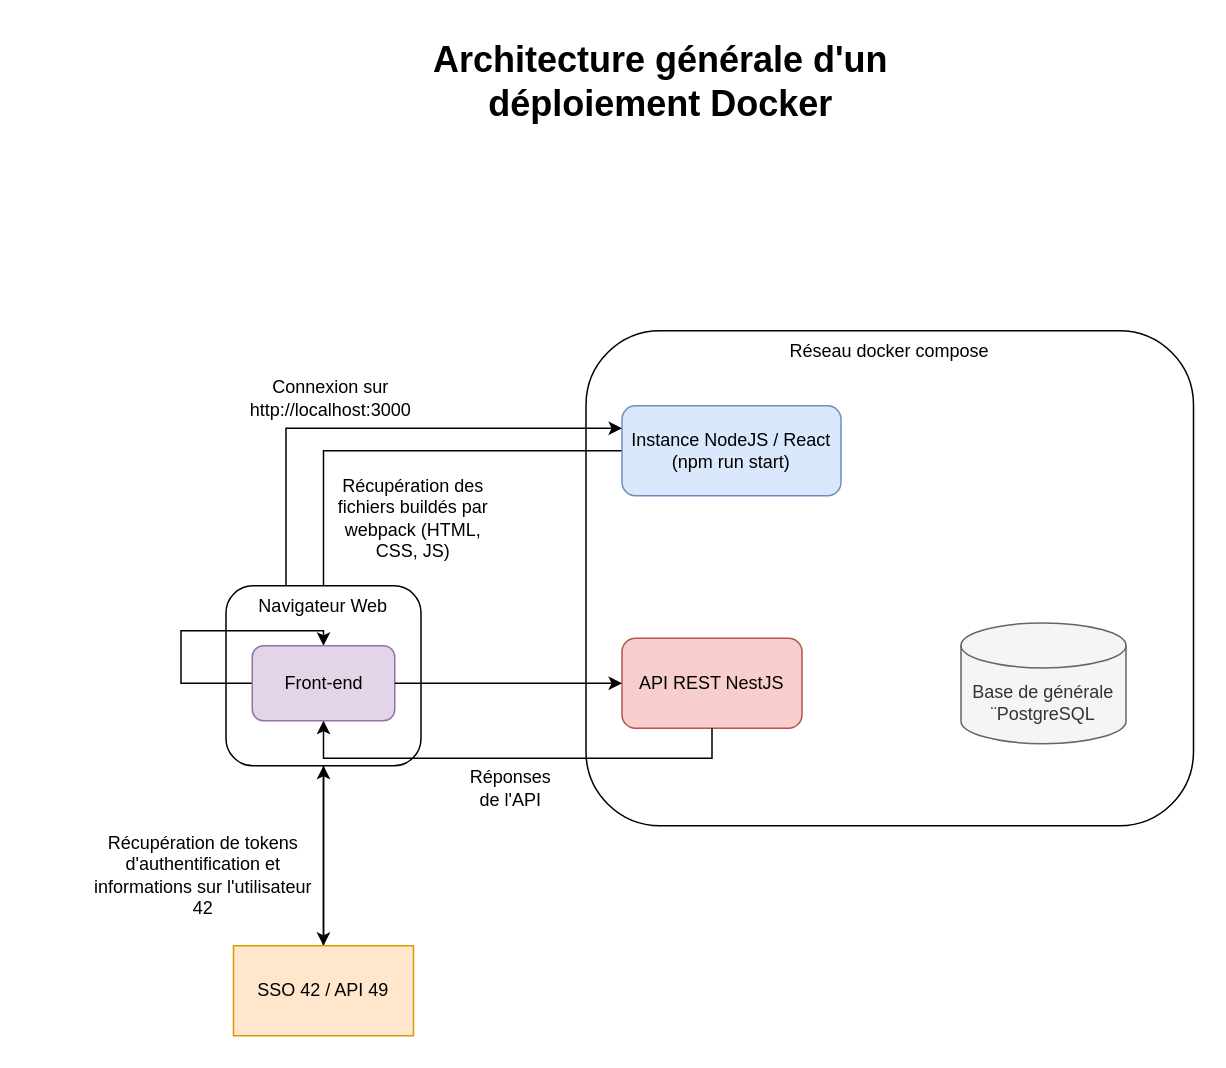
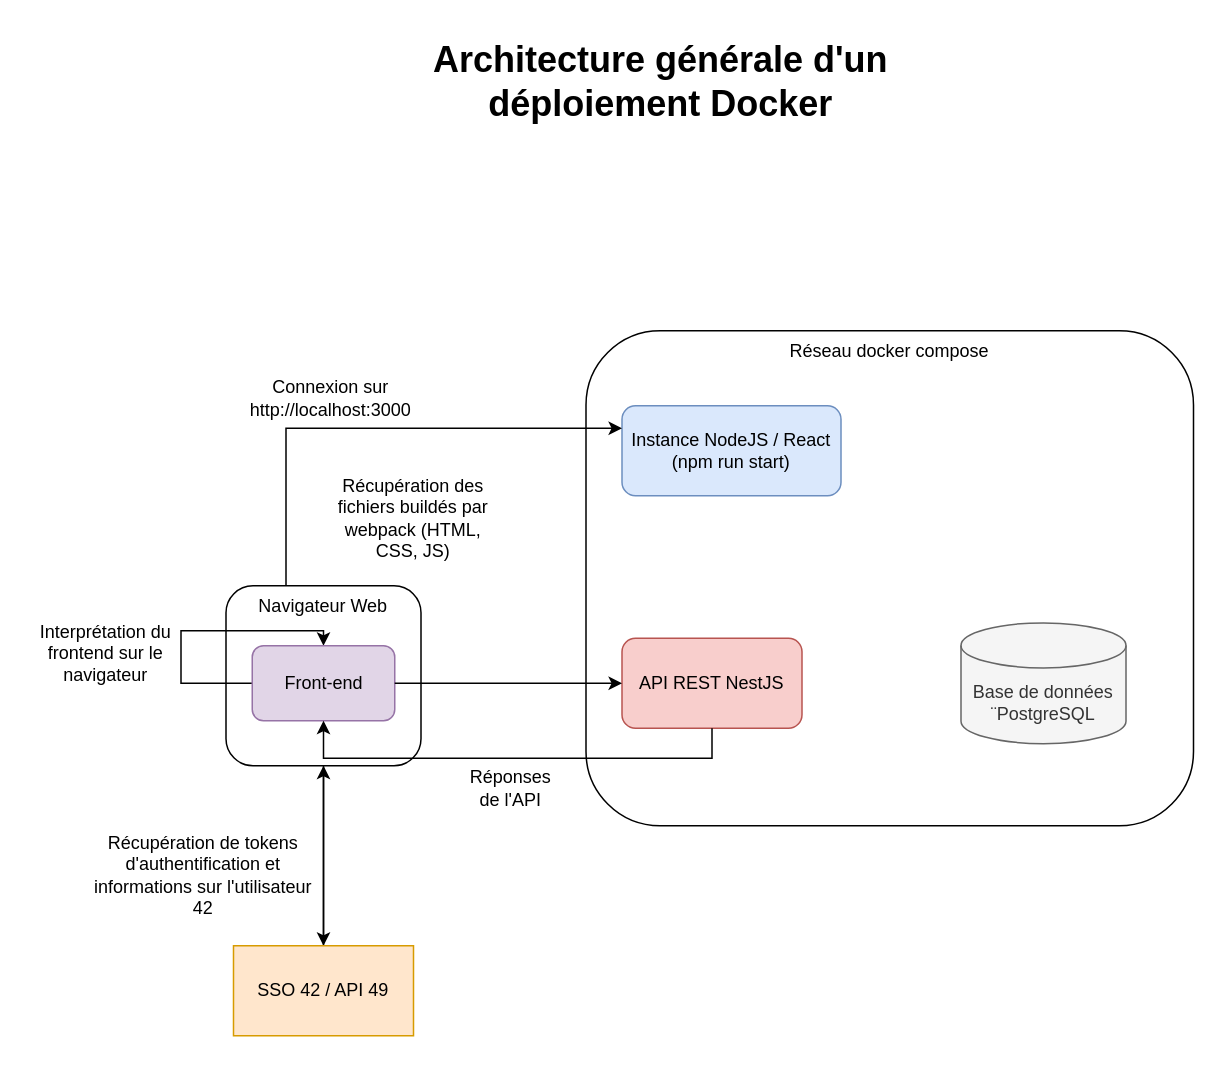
(405, 451) -> none
none -> (106, 653)
(1043, 703) -> (1043, 703)
